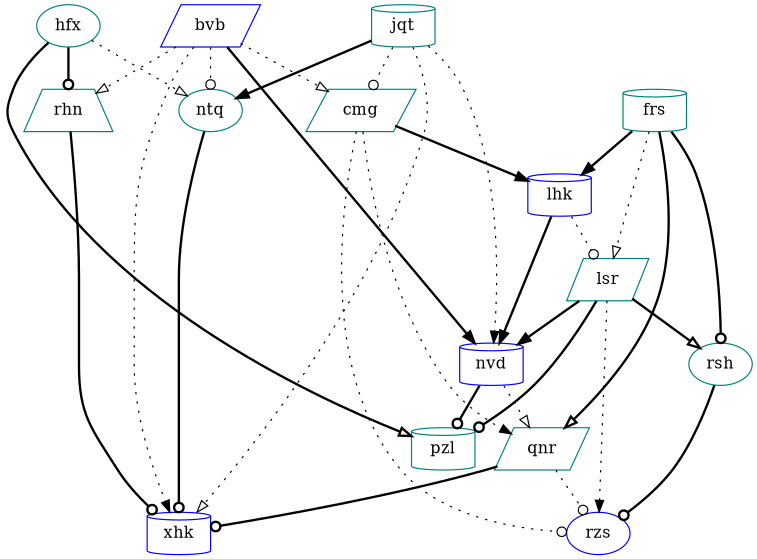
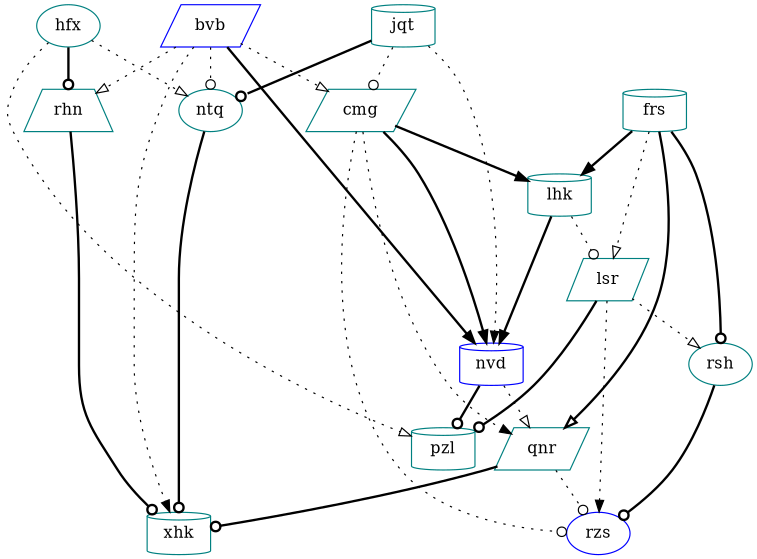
(310, 67) -> (310, 67)
(560, 195) -> (560, 195)
(355, 291) -> none
(152, 292) -> (152, 292)
(554, 319) -> (445, 225)
(661, 320) -> (661, 320)
(179, 533) -> (179, 533)
